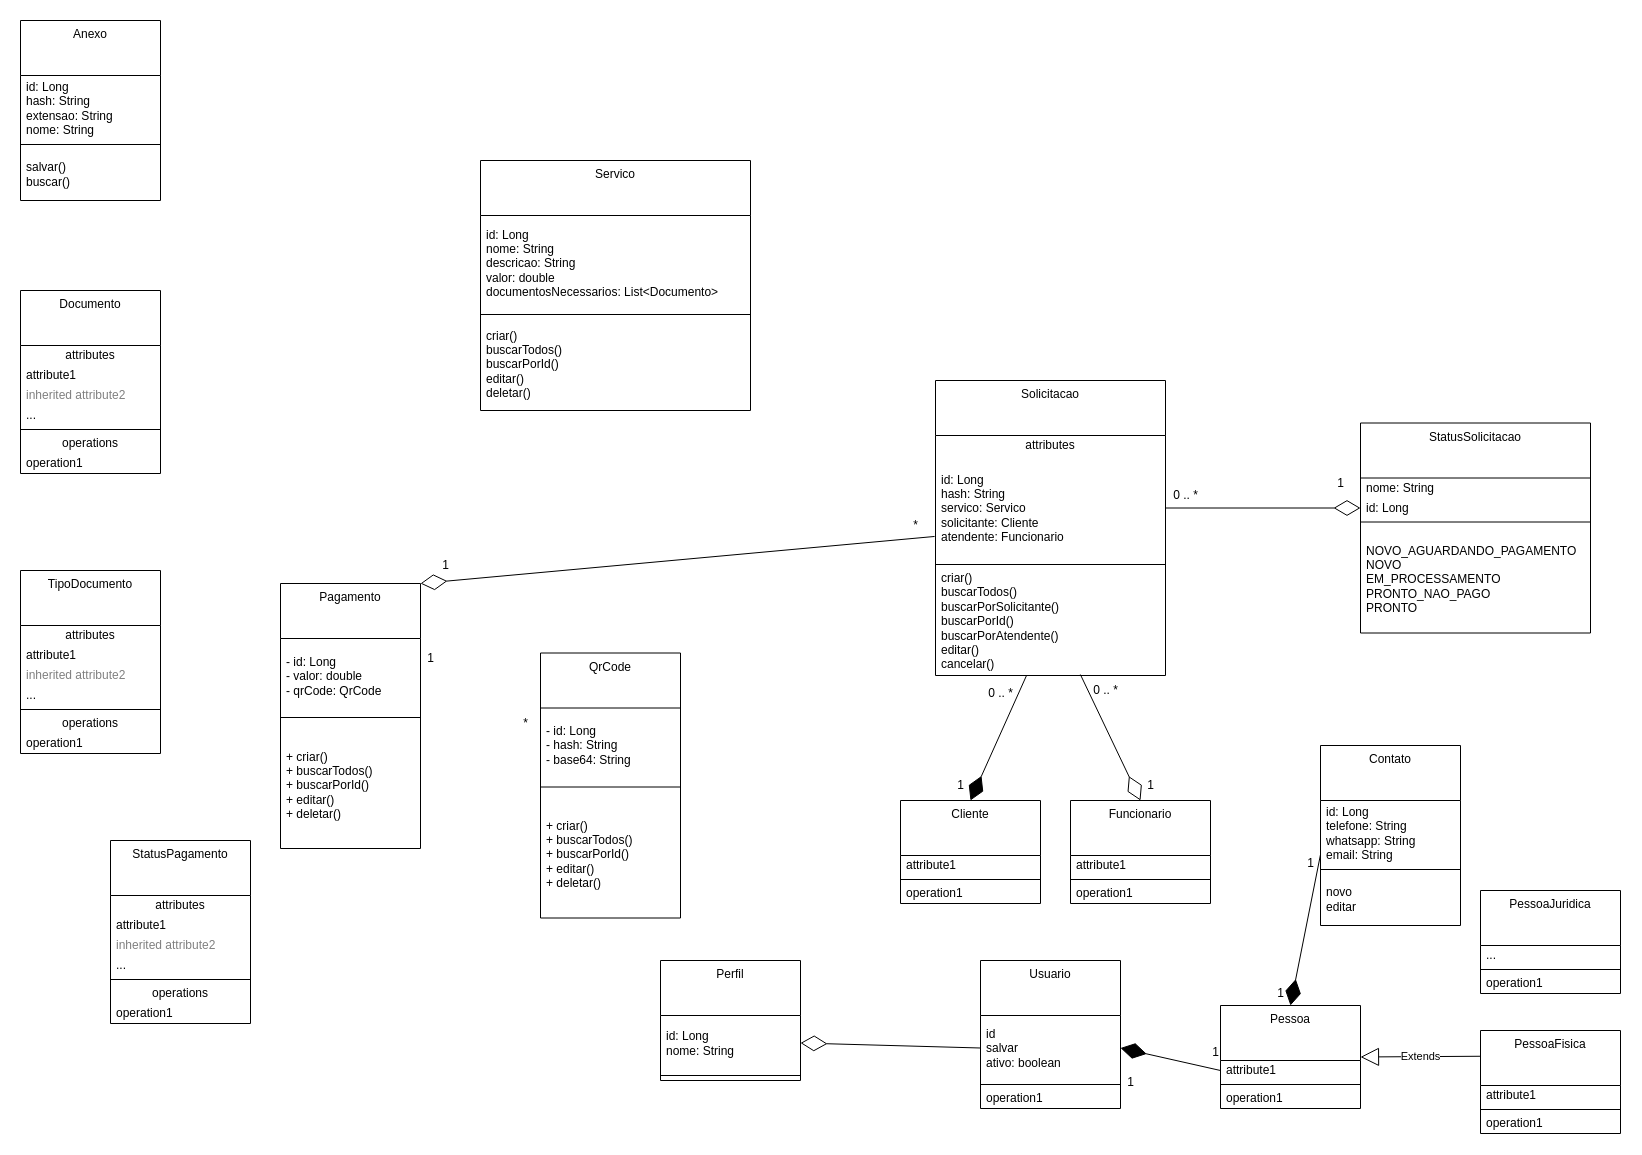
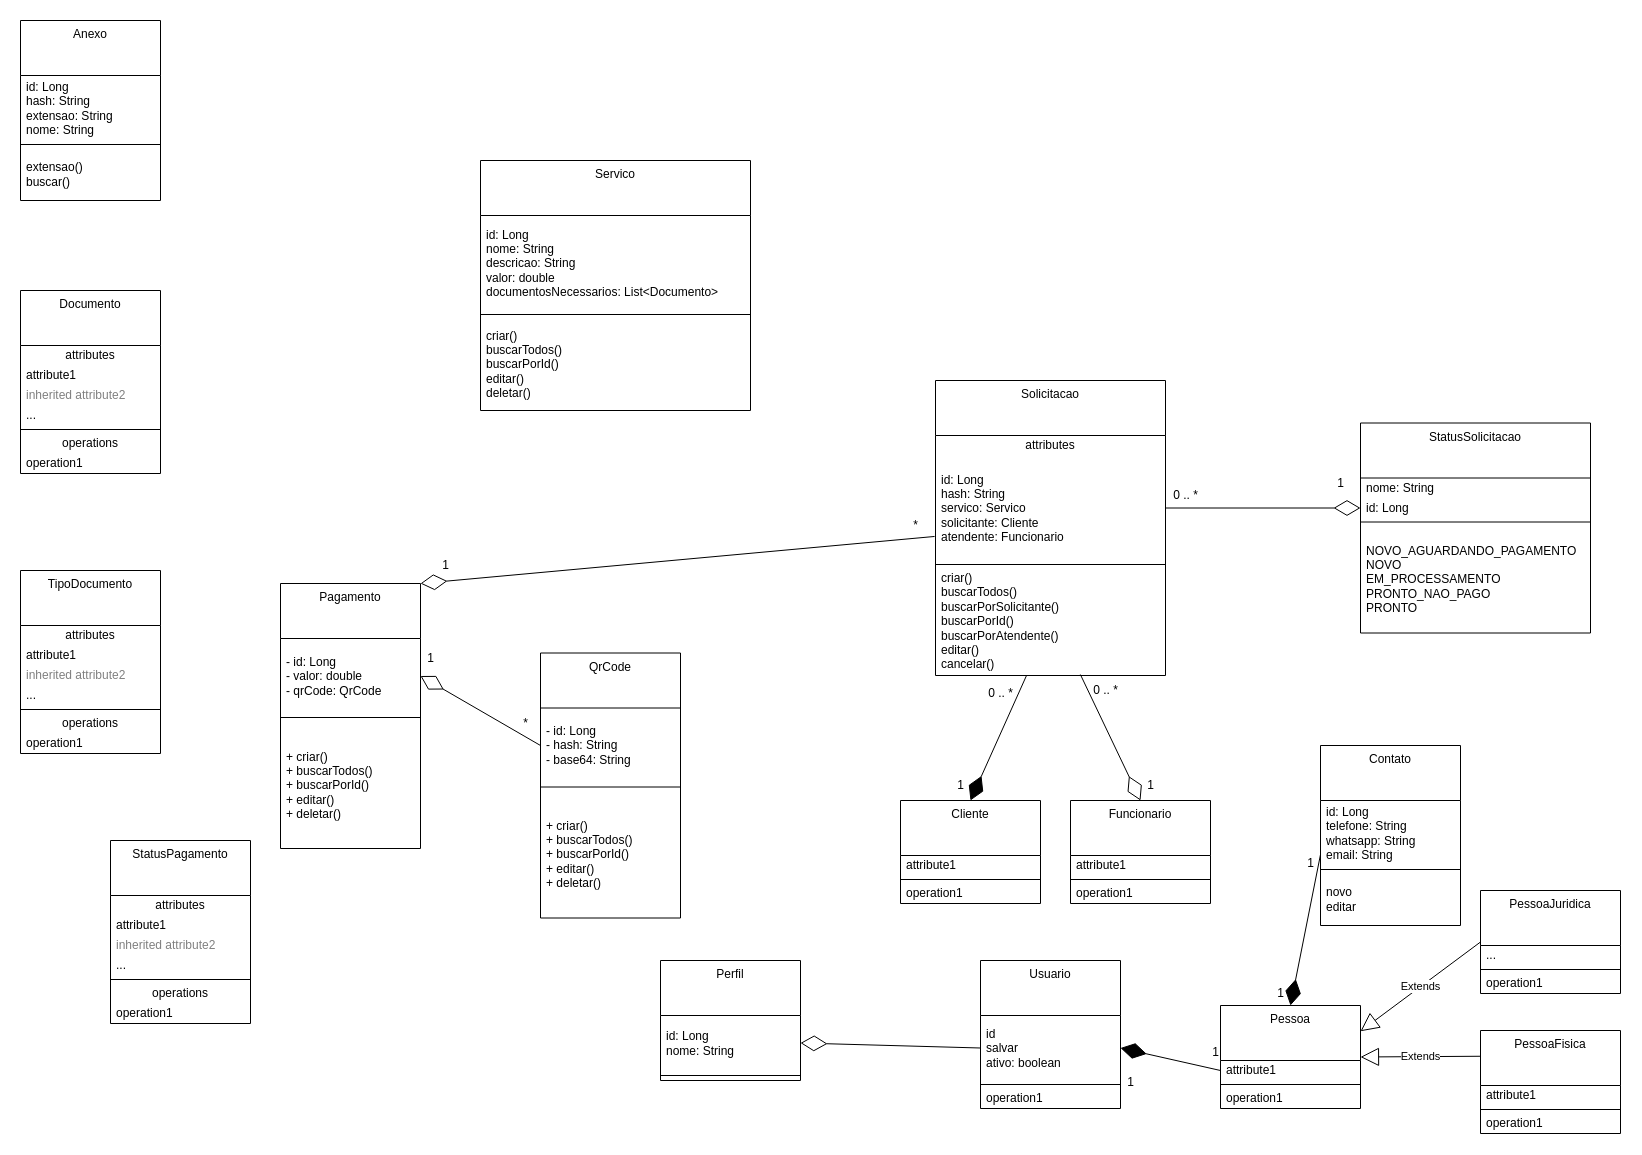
(53, 175) -> (60, 175)
none -> (491, 717)
none -> (1428, 981)
